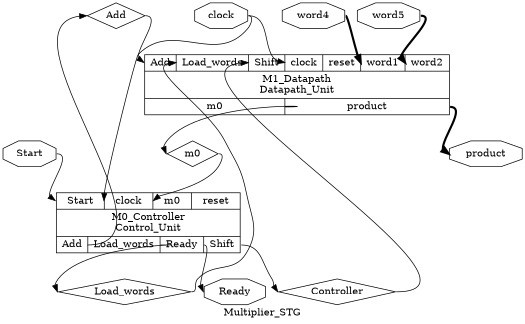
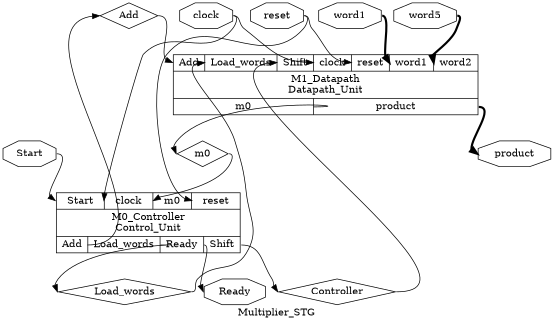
none -> (277, 16)
(313, 16) -> (350, 16)
